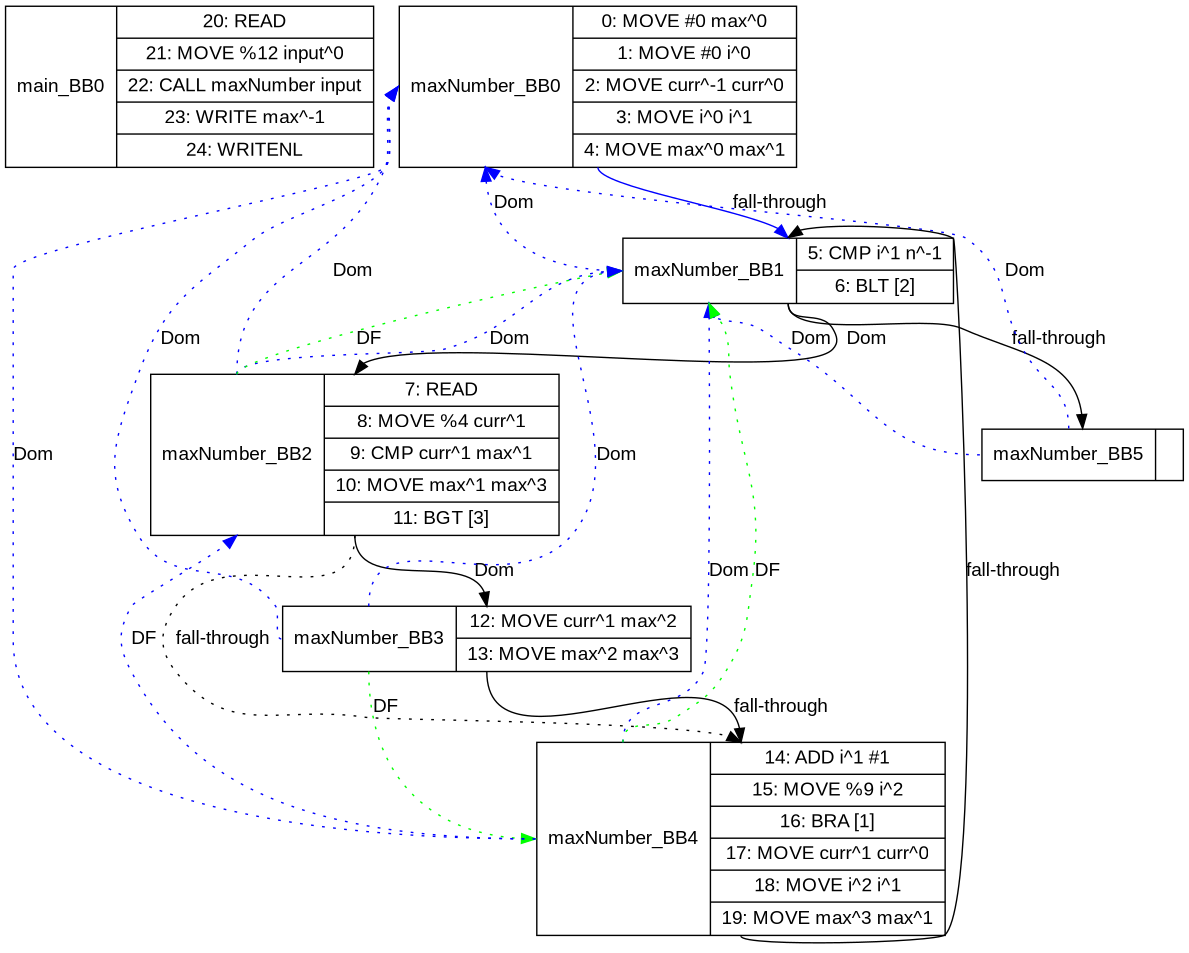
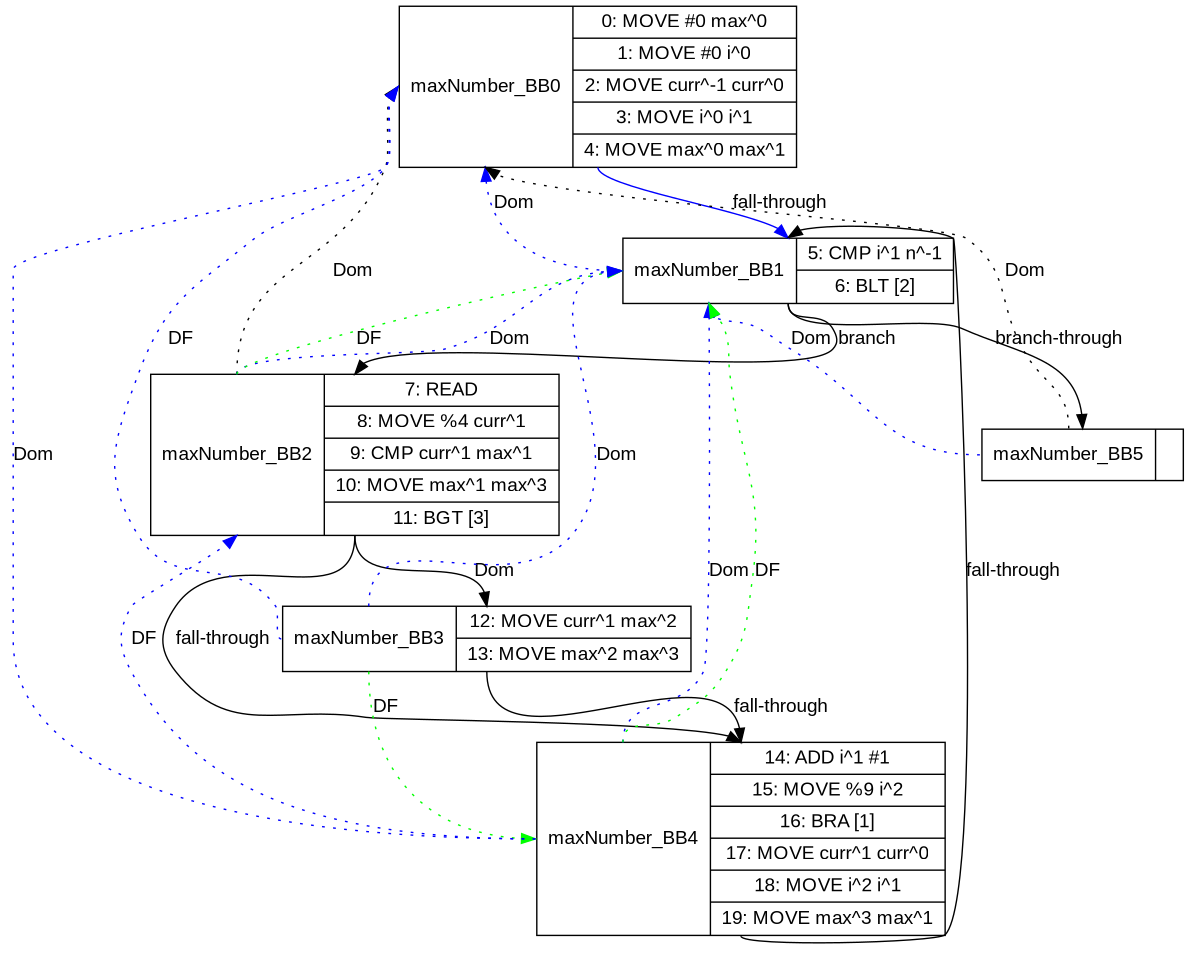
(190, 87) -> none
(824, 218) -> (824, 218)
(327, 243) -> (327, 243)
(181, 339) -> (181, 339)
(867, 339) -> (867, 339)
(1059, 339) -> (1059, 339)
(303, 714) -> (303, 714)
